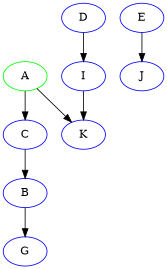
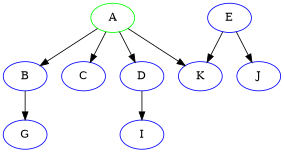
none -> (125, 43)
(84, 101) -> (217, 43)
(25, 160) -> (72, 45)
